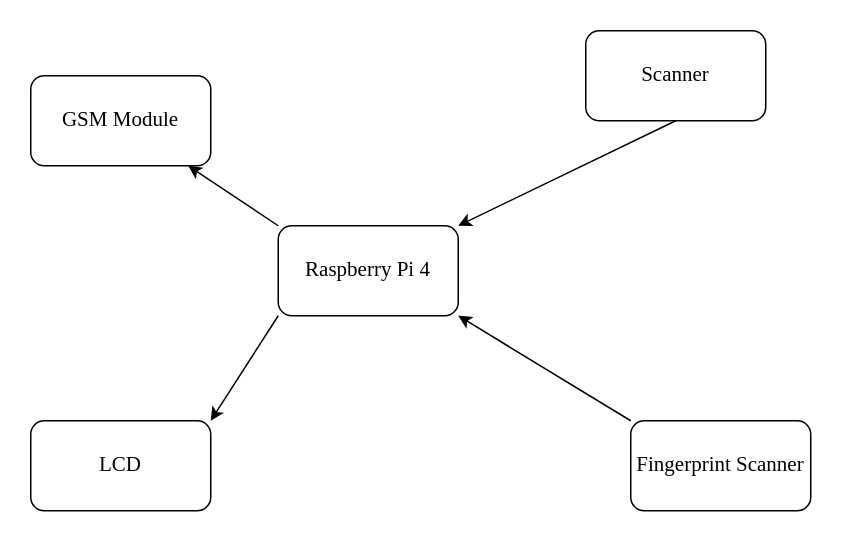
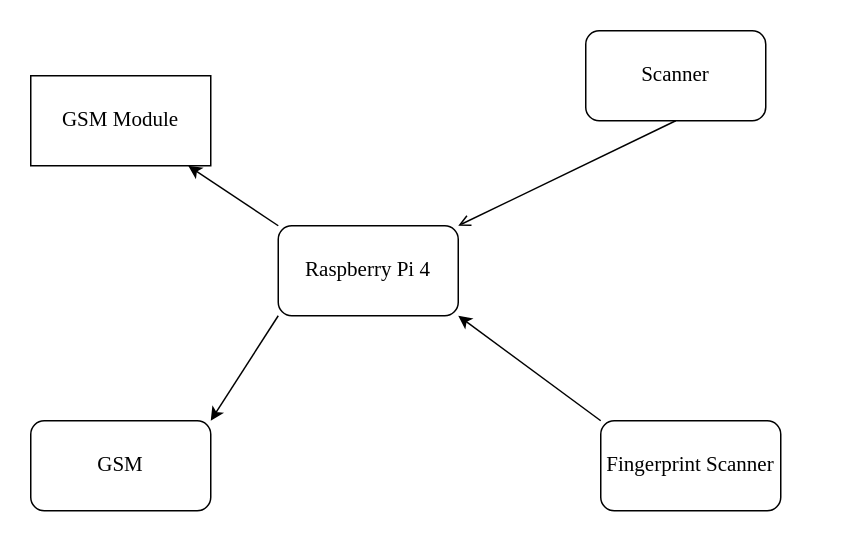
(121, 121) -> (121, 121)
(469, 221) -> (467, 222)
(121, 466) -> (121, 466)
(721, 466) -> (691, 466)
